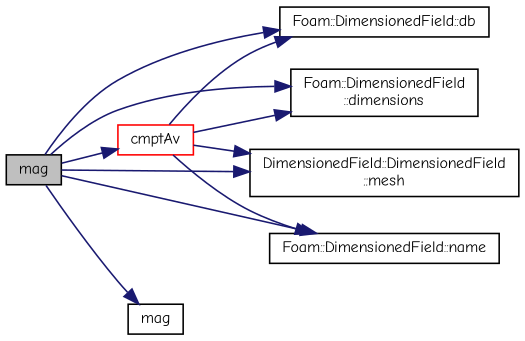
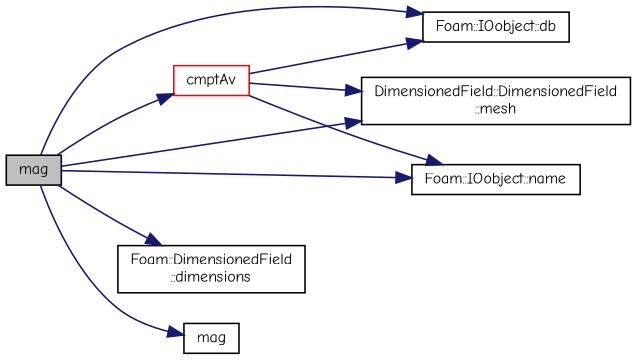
(384, 22) -> (496, 27)
(234, 124) -> none
(384, 248) -> (496, 180)
